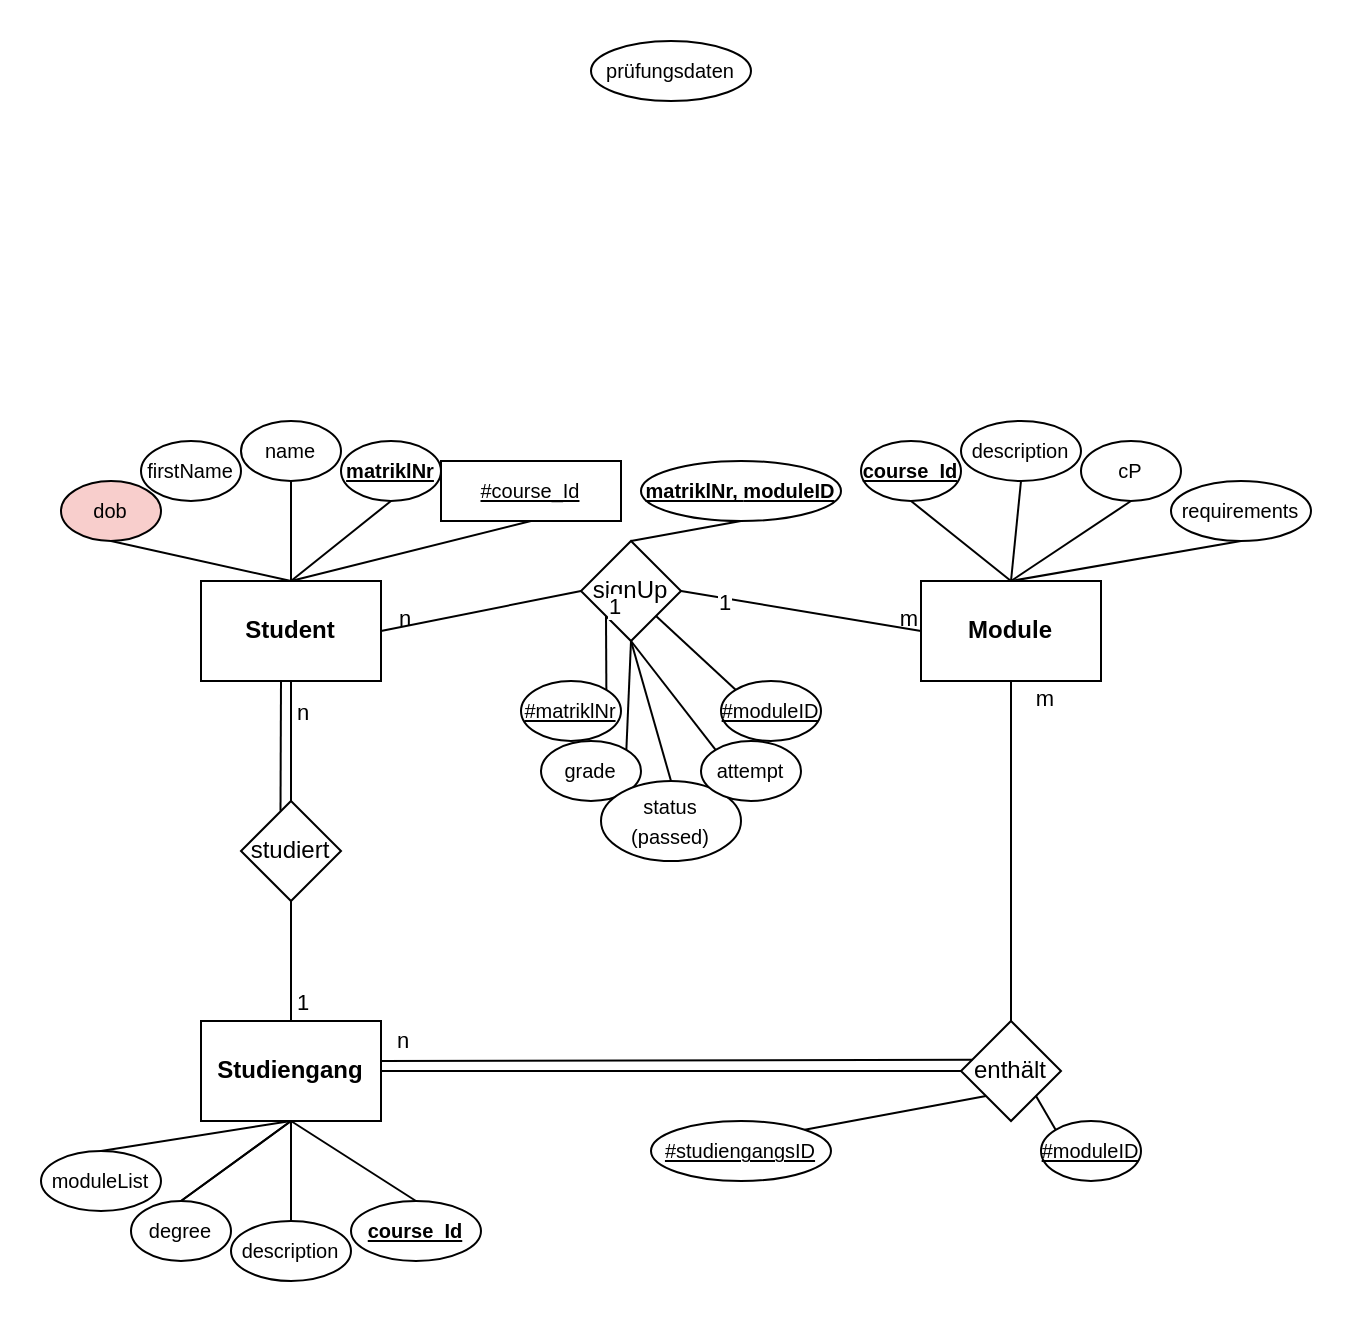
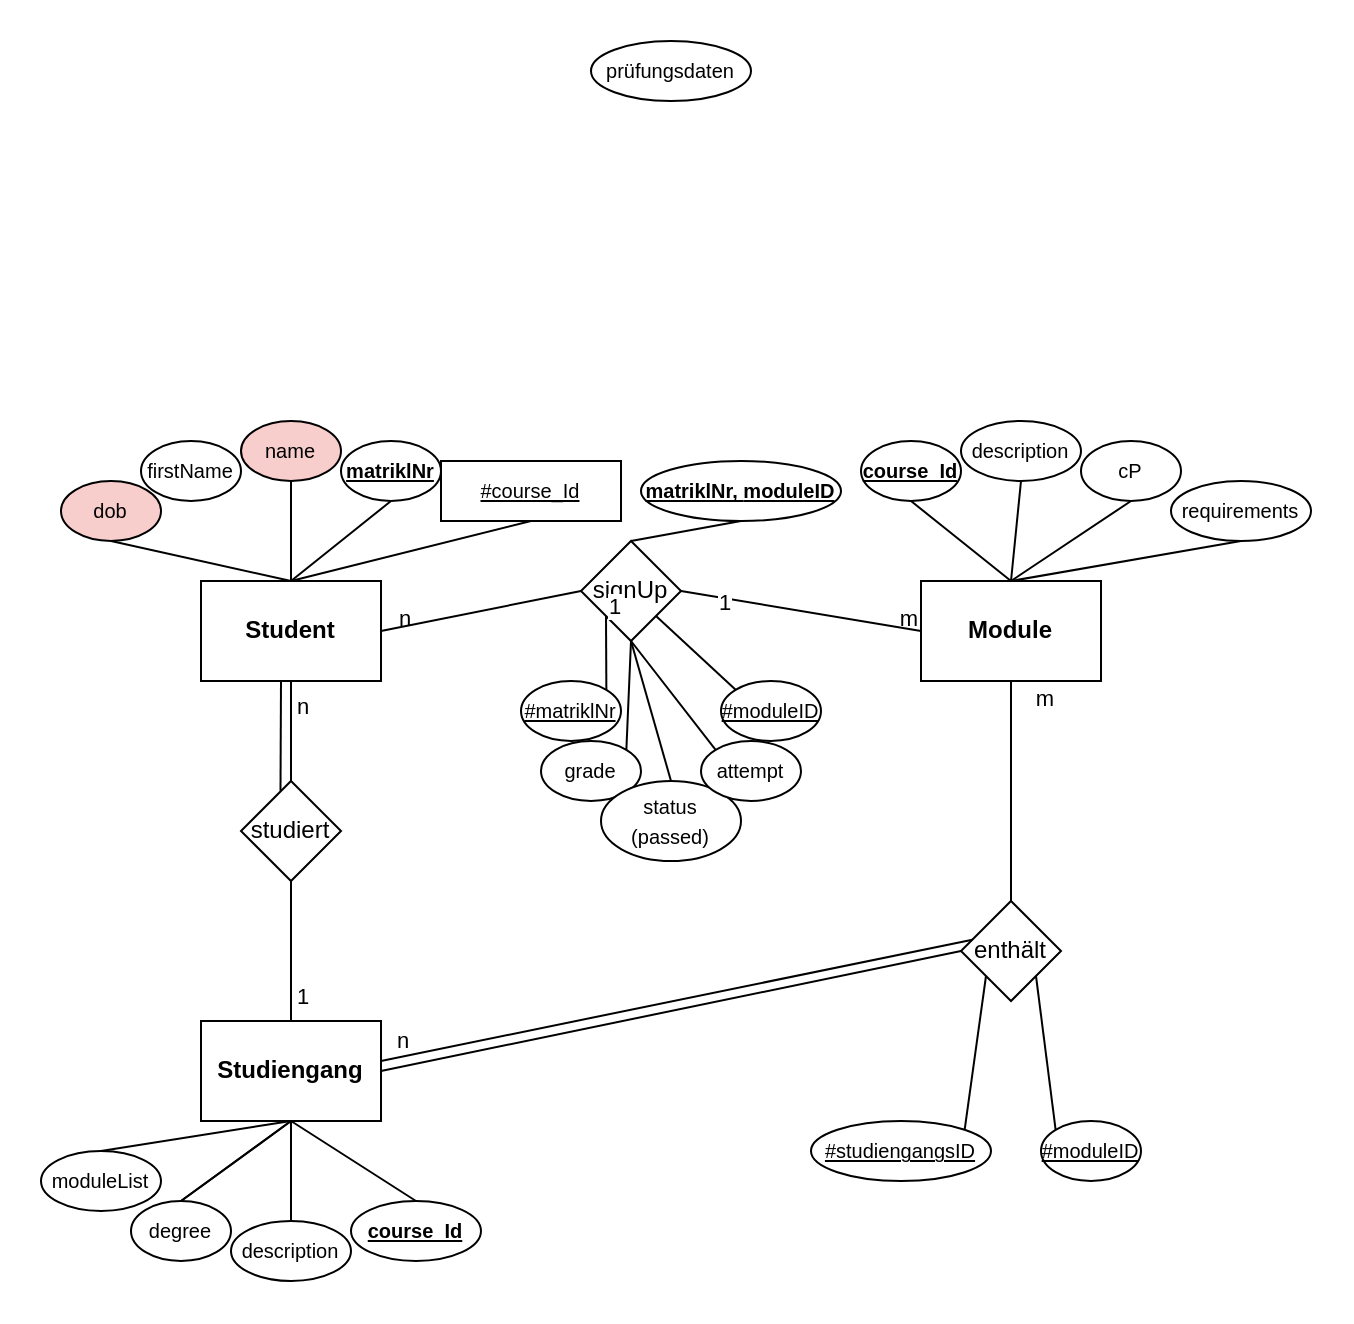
(291, 451) -> (291, 451)
(291, 851) -> (291, 831)
(1011, 1071) -> (1011, 951)
(741, 1151) -> (901, 1151)
